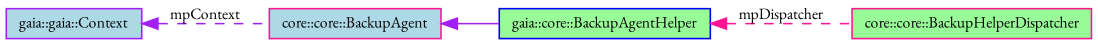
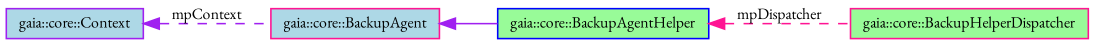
(74, 24) -> (75, 24)
(355, 24) -> (355, 24)
(972, 24) -> (969, 24)
